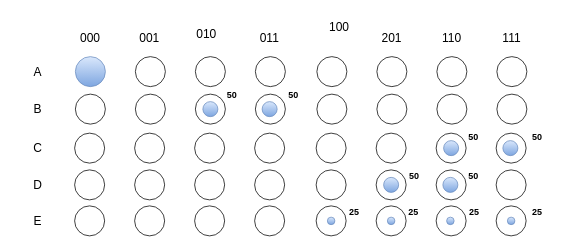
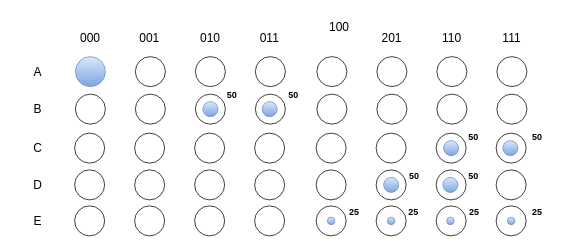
(207, 34) -> (210, 38)
